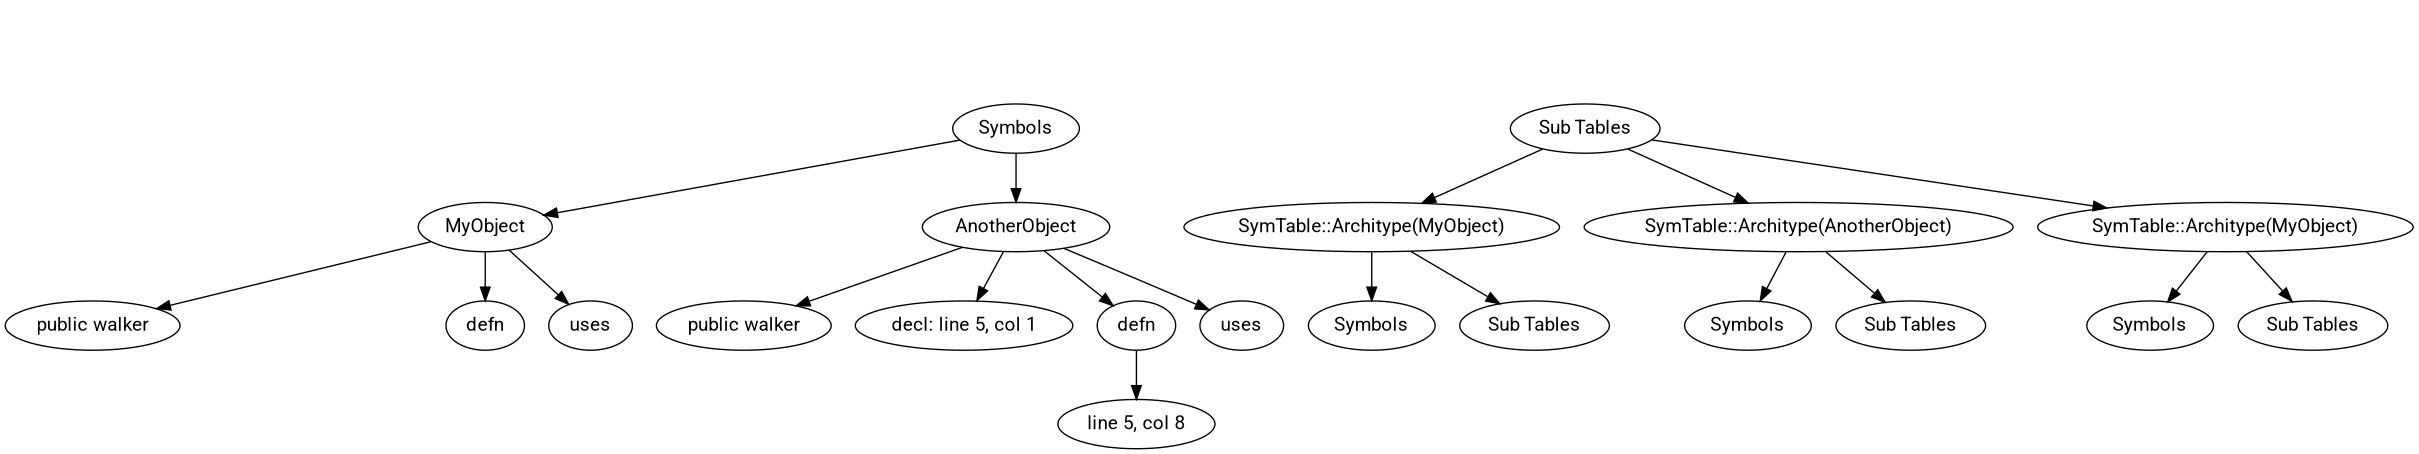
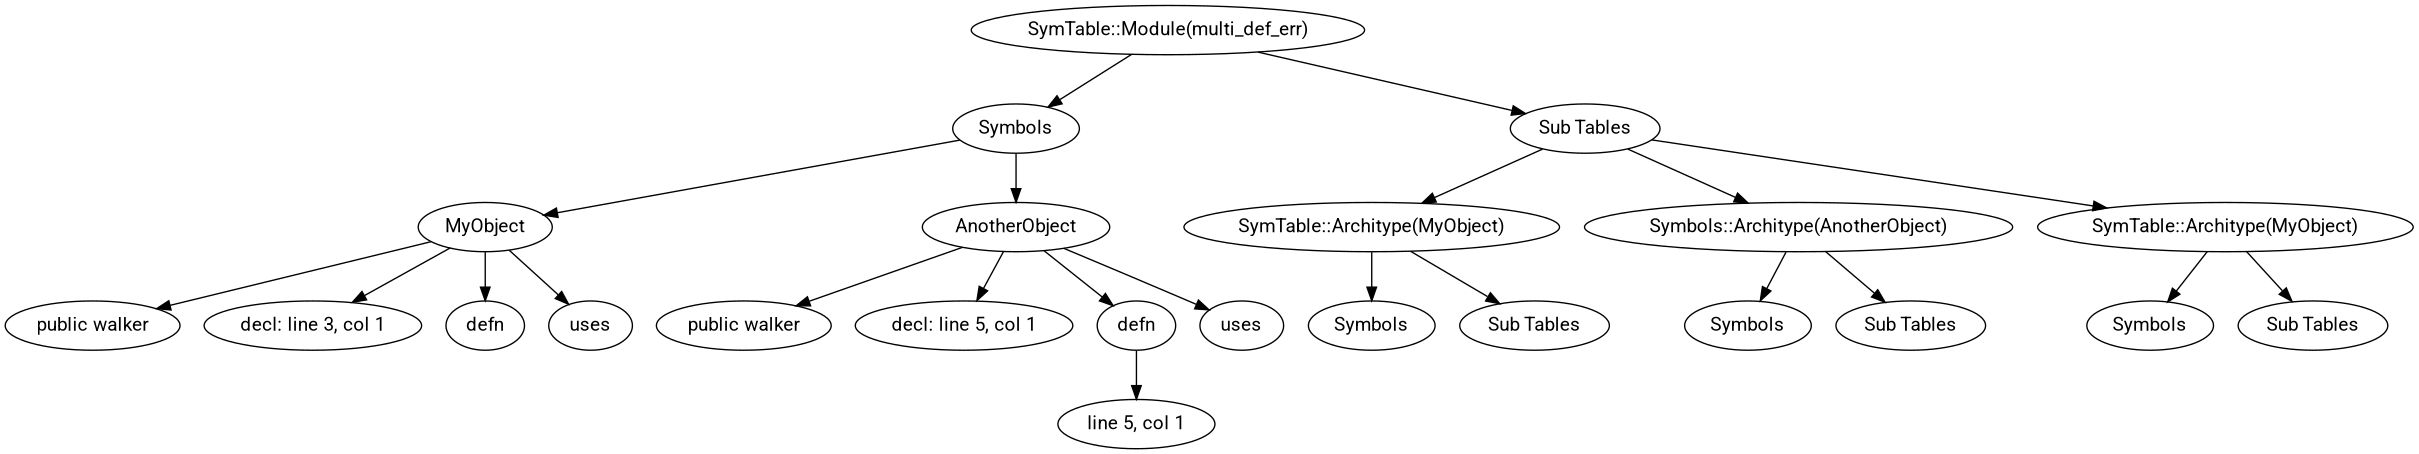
none -> (1168, 30)
(1799, 227) -> (1799, 227)
none -> (313, 326)
(1136, 424) -> (1136, 424)
